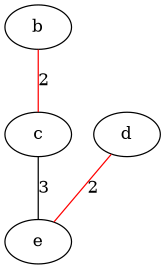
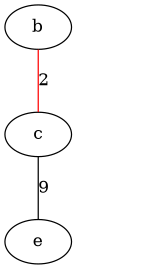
(127, 134) -> none
(44, 188) -> (44, 188)
